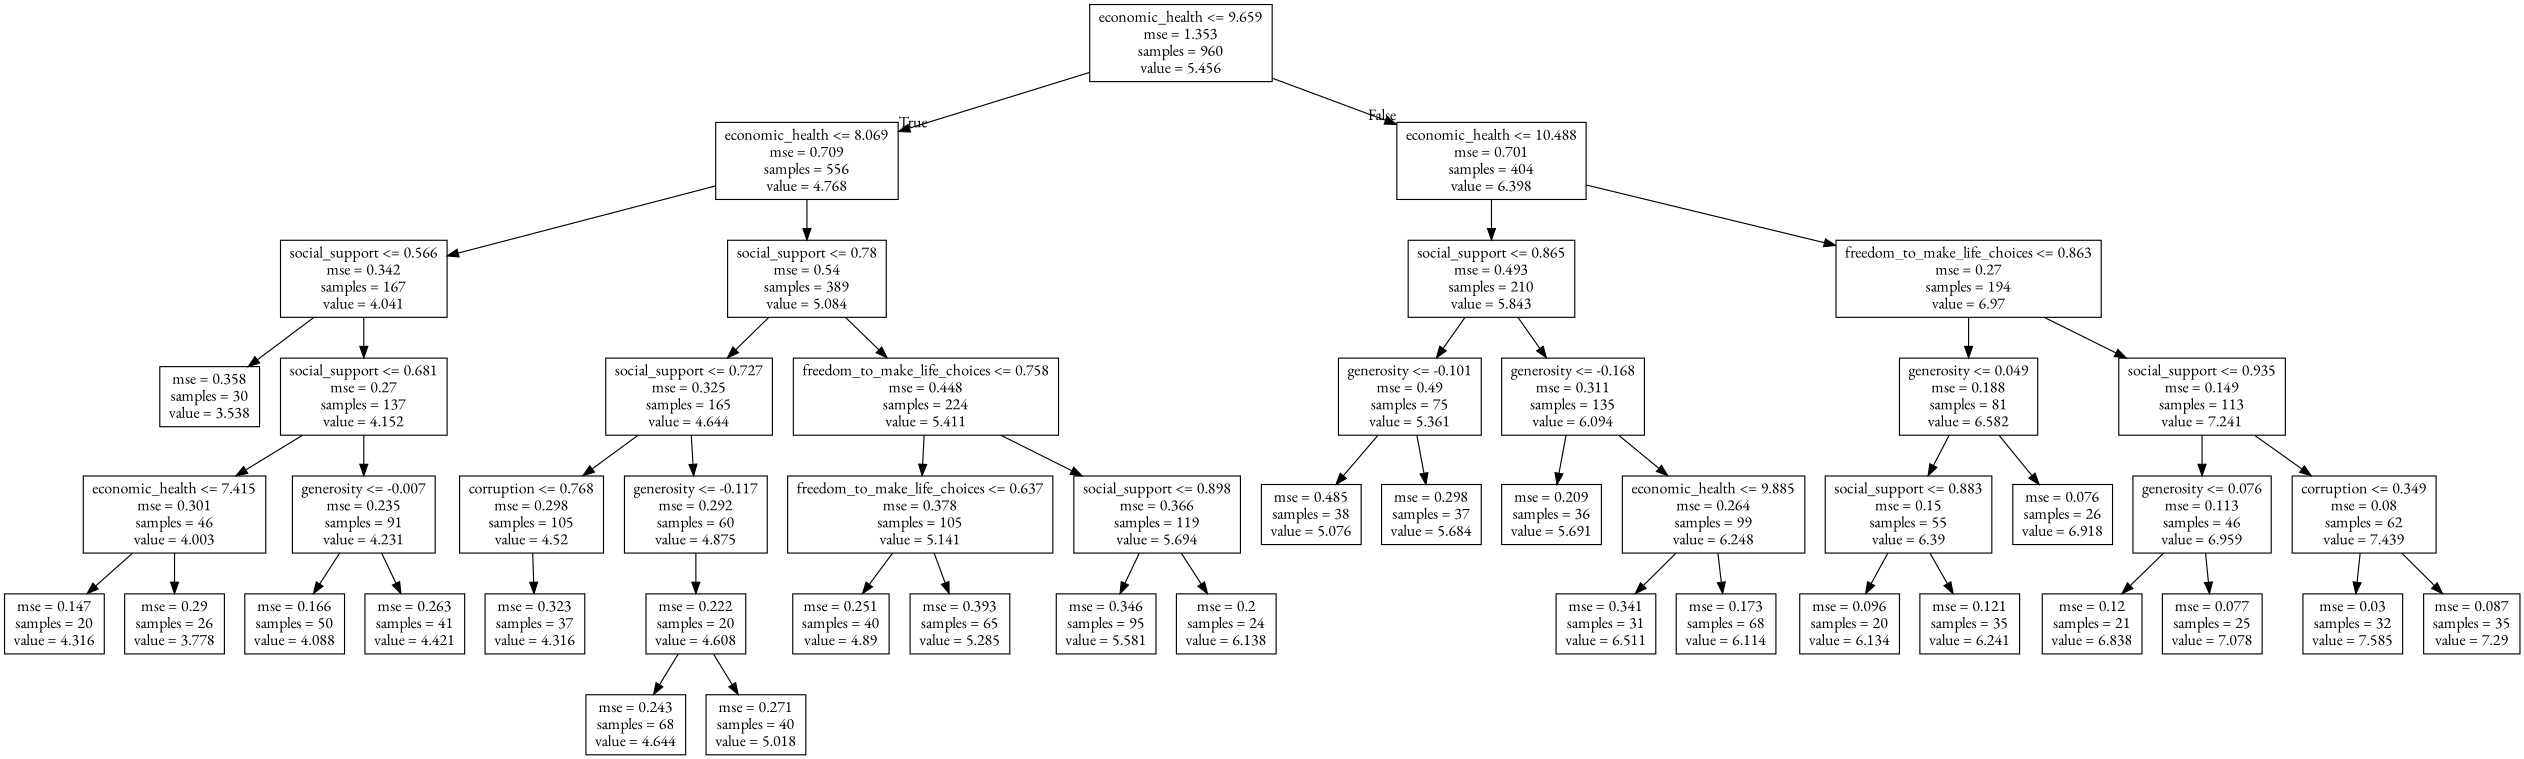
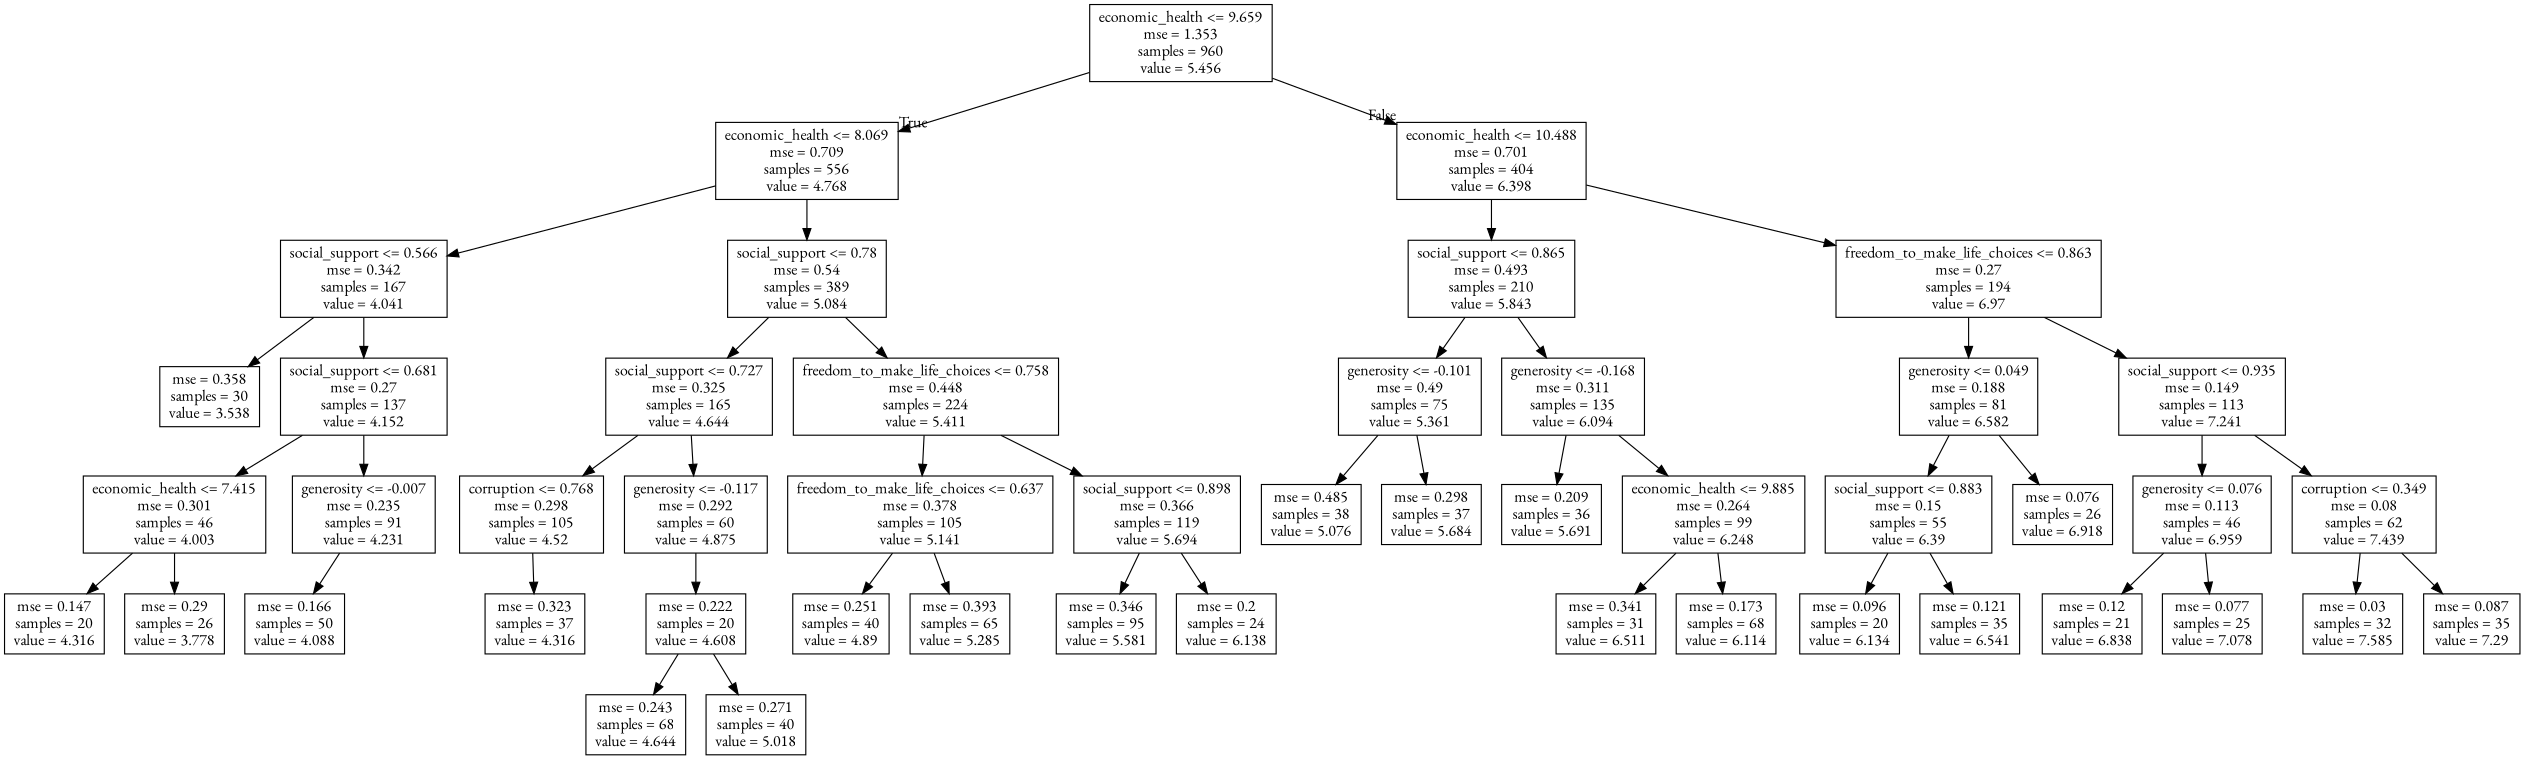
(415, 624) -> none
(1970, 624) -> (1970, 624)
